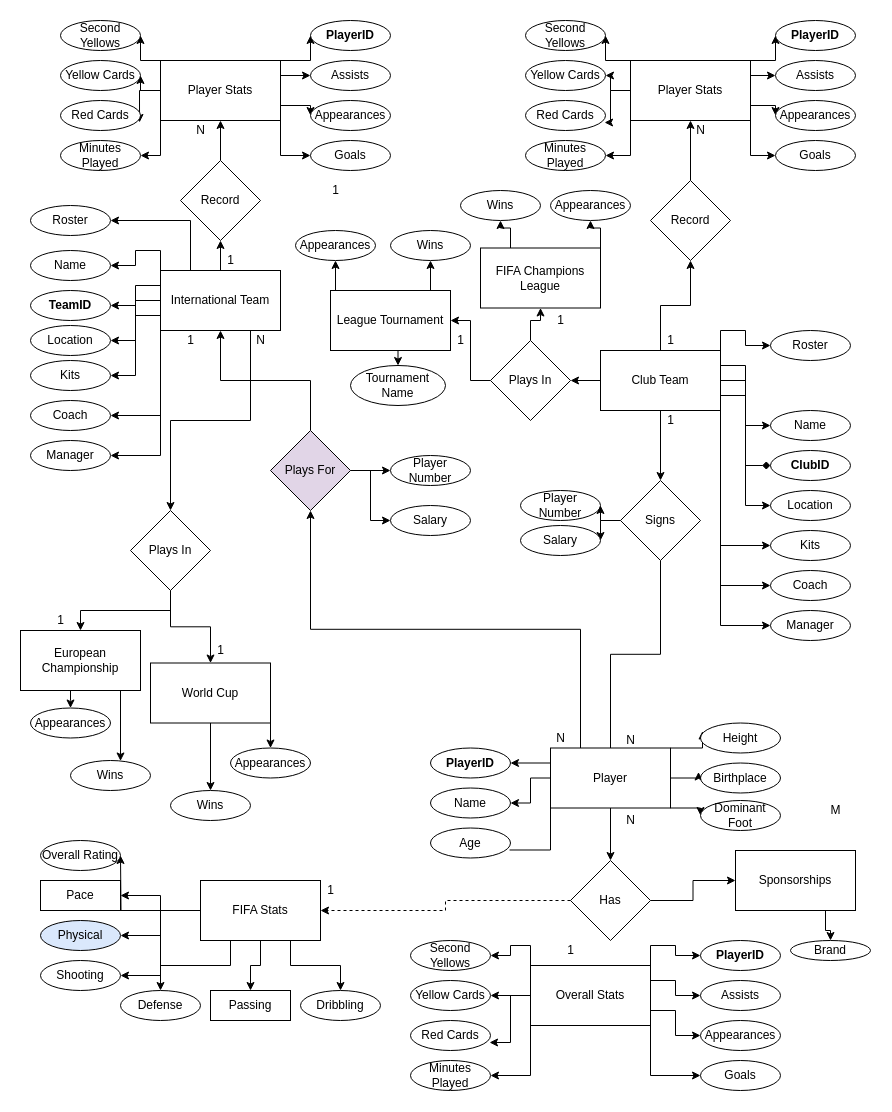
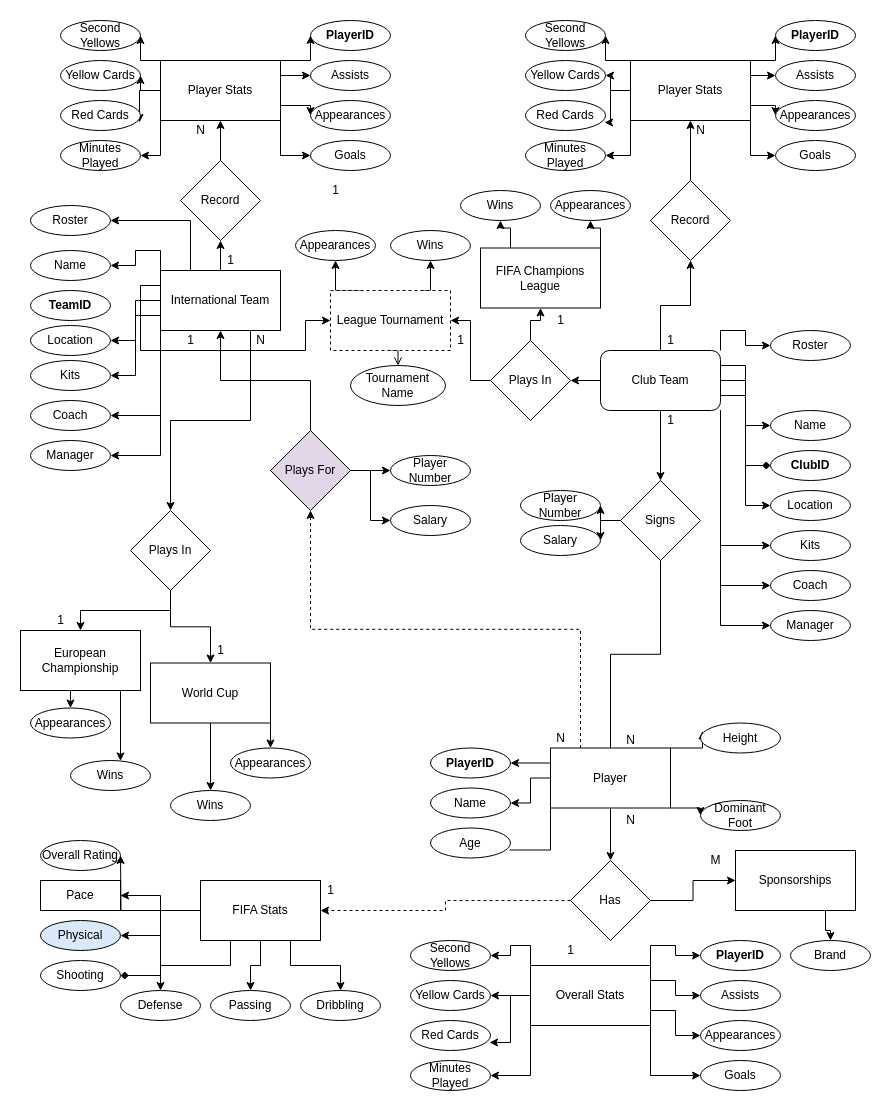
(136, 289) -> (214, 351)
(391, 321) -> (391, 321)
(398, 351) -> (398, 352)
(661, 381) -> (661, 381)
(449, 629) -> (449, 629)
(685, 778) -> none
(741, 778) -> none
(836, 811) -> (716, 861)
(831, 951) -> (831, 956)
(129, 976) -> (129, 976)
(251, 1006) -> (251, 1006)
